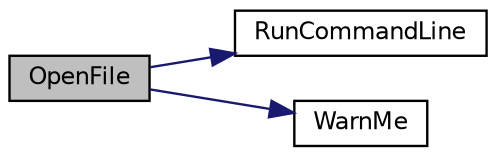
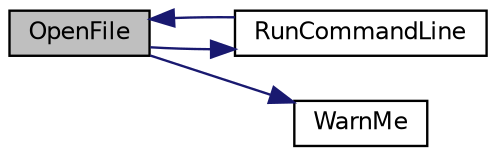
none -> (204, 17)
